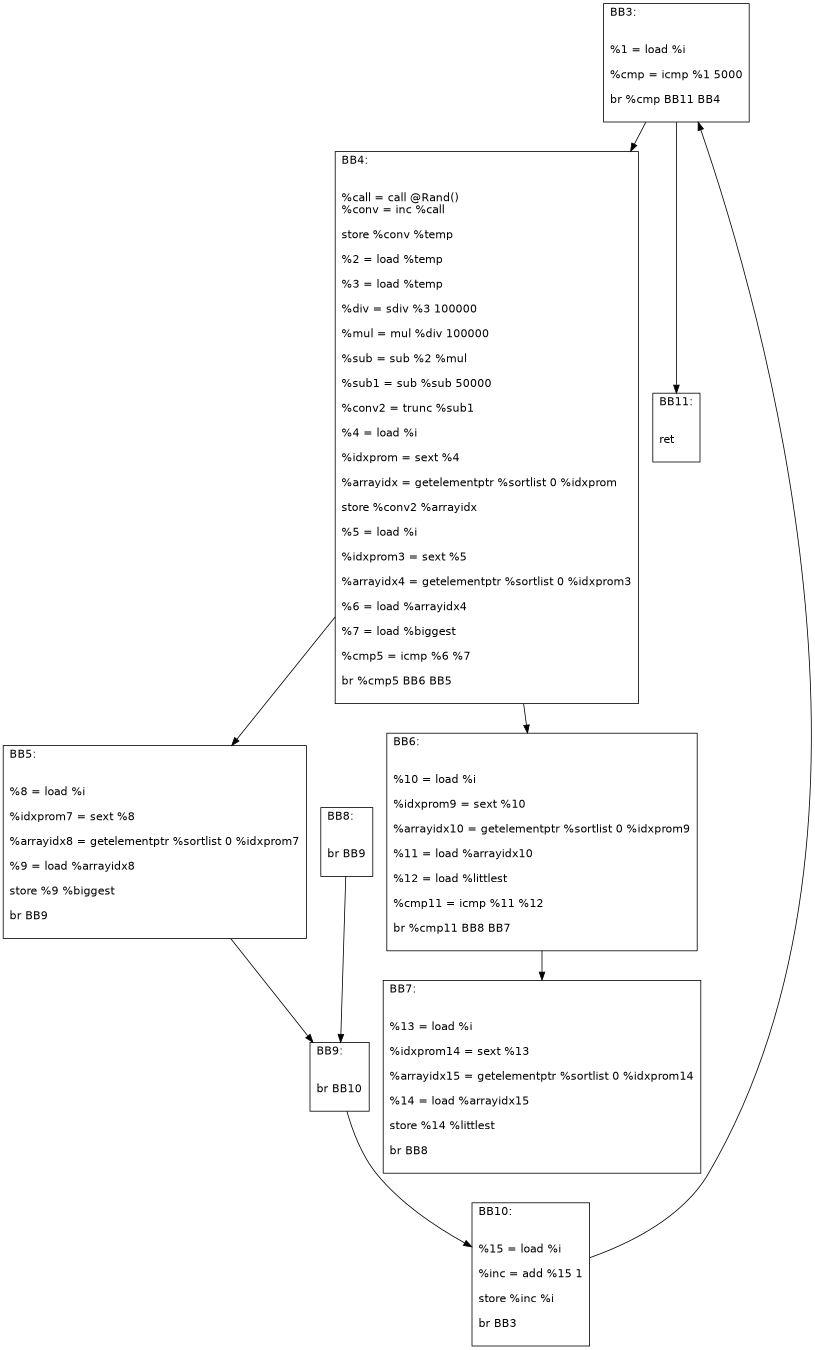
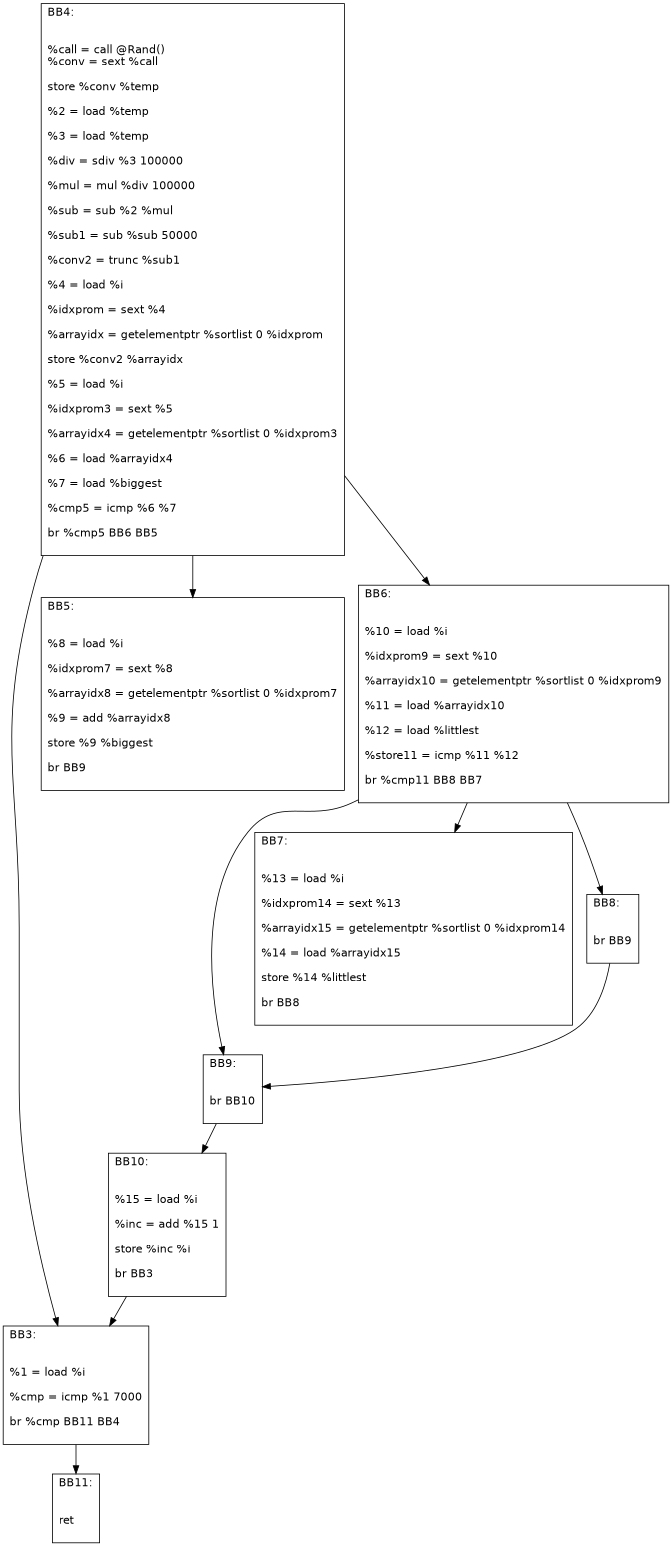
(676, 75) -> (76, 1397)
(640, 133) -> (19, 937)
(394, 210) -> (103, 62)
none -> (585, 844)
(72, 866) -> (109, 718)
(469, 904) -> (442, 756)
(269, 987) -> (224, 878)
